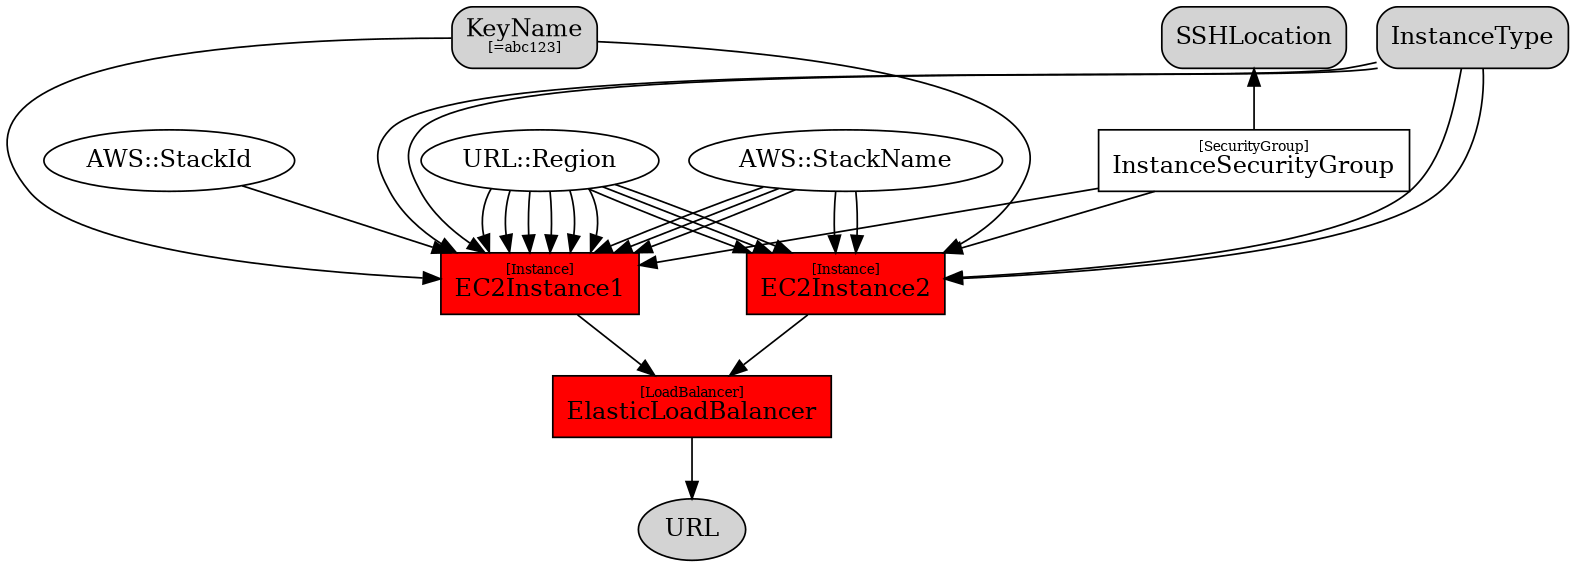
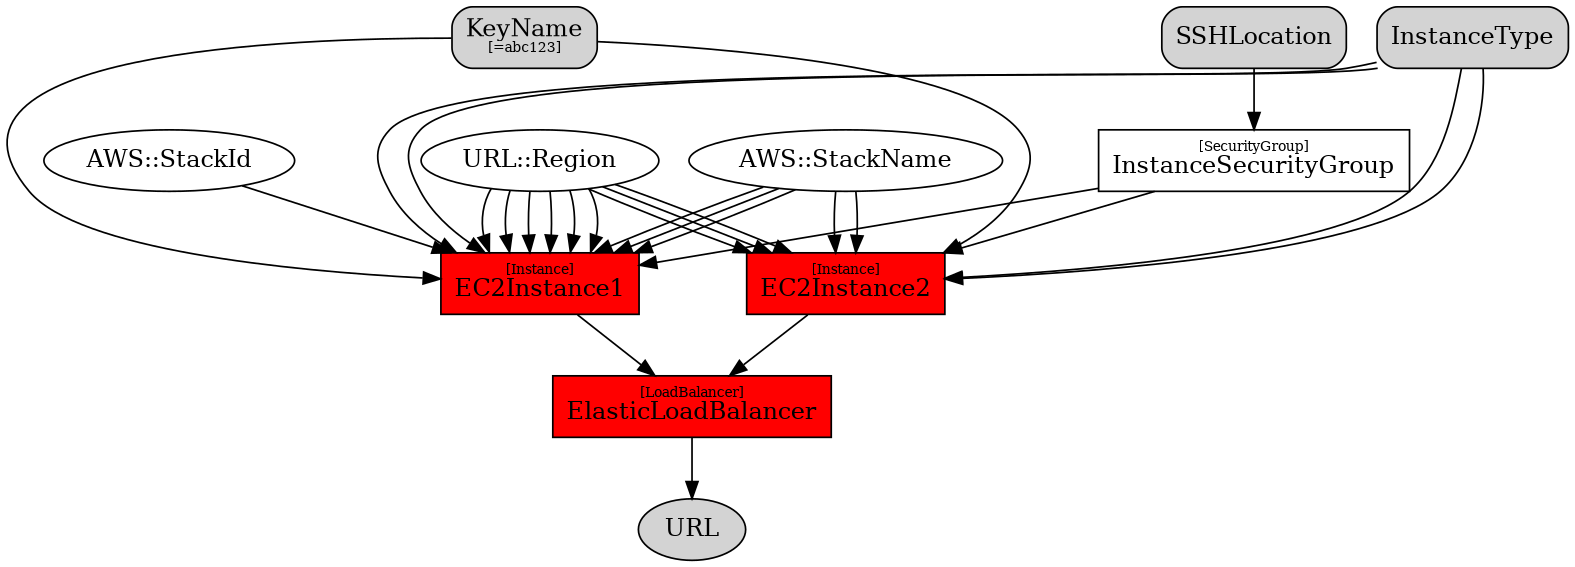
(1254, 108) -> (1254, 91)
